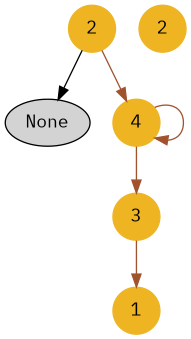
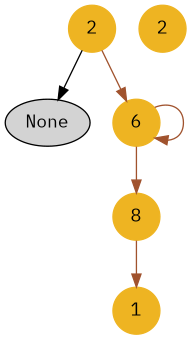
(136, 123) -> (136, 123)
(136, 217) -> (136, 217)
